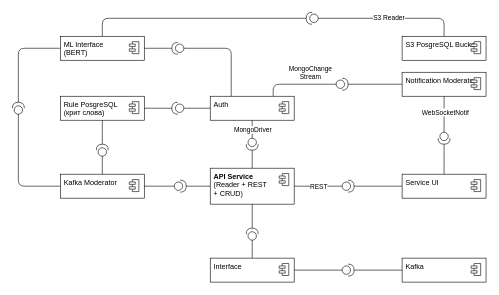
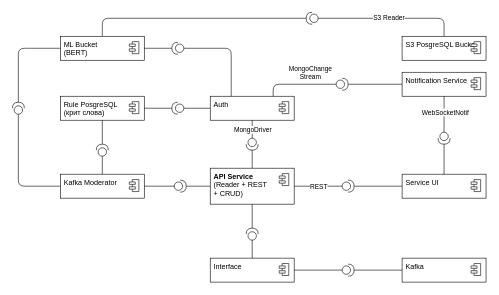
(87, 49) -> (81, 49)
(446, 85) -> (442, 81)
